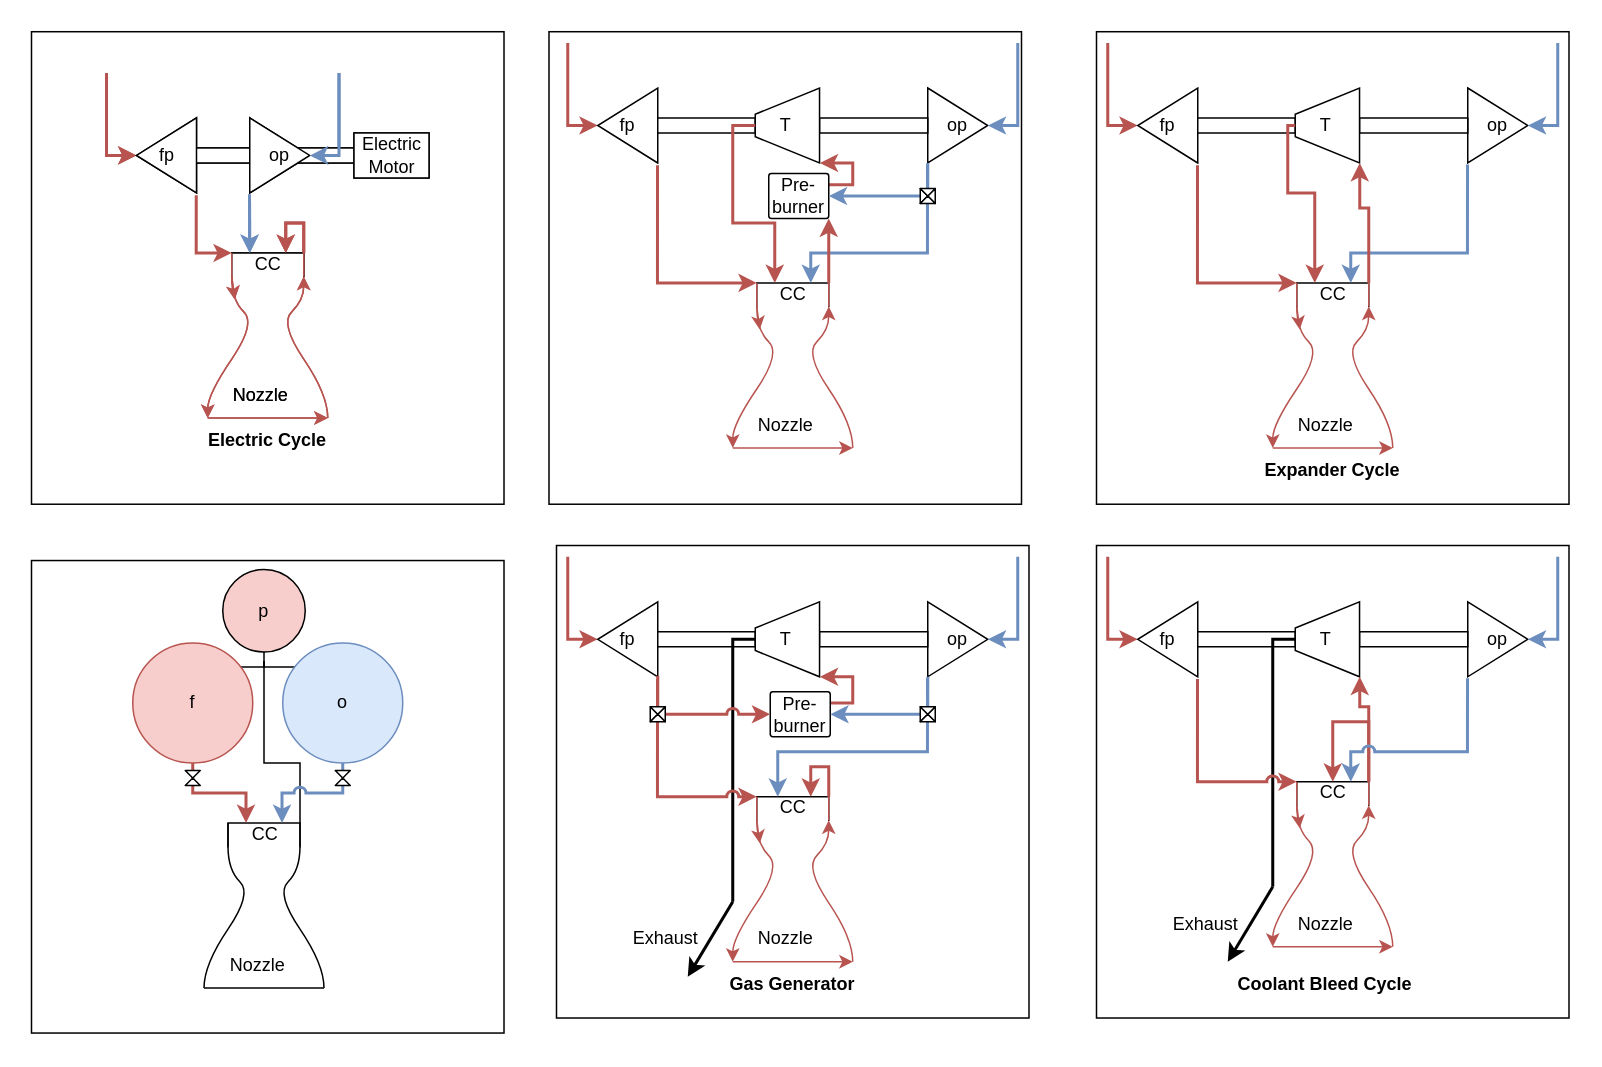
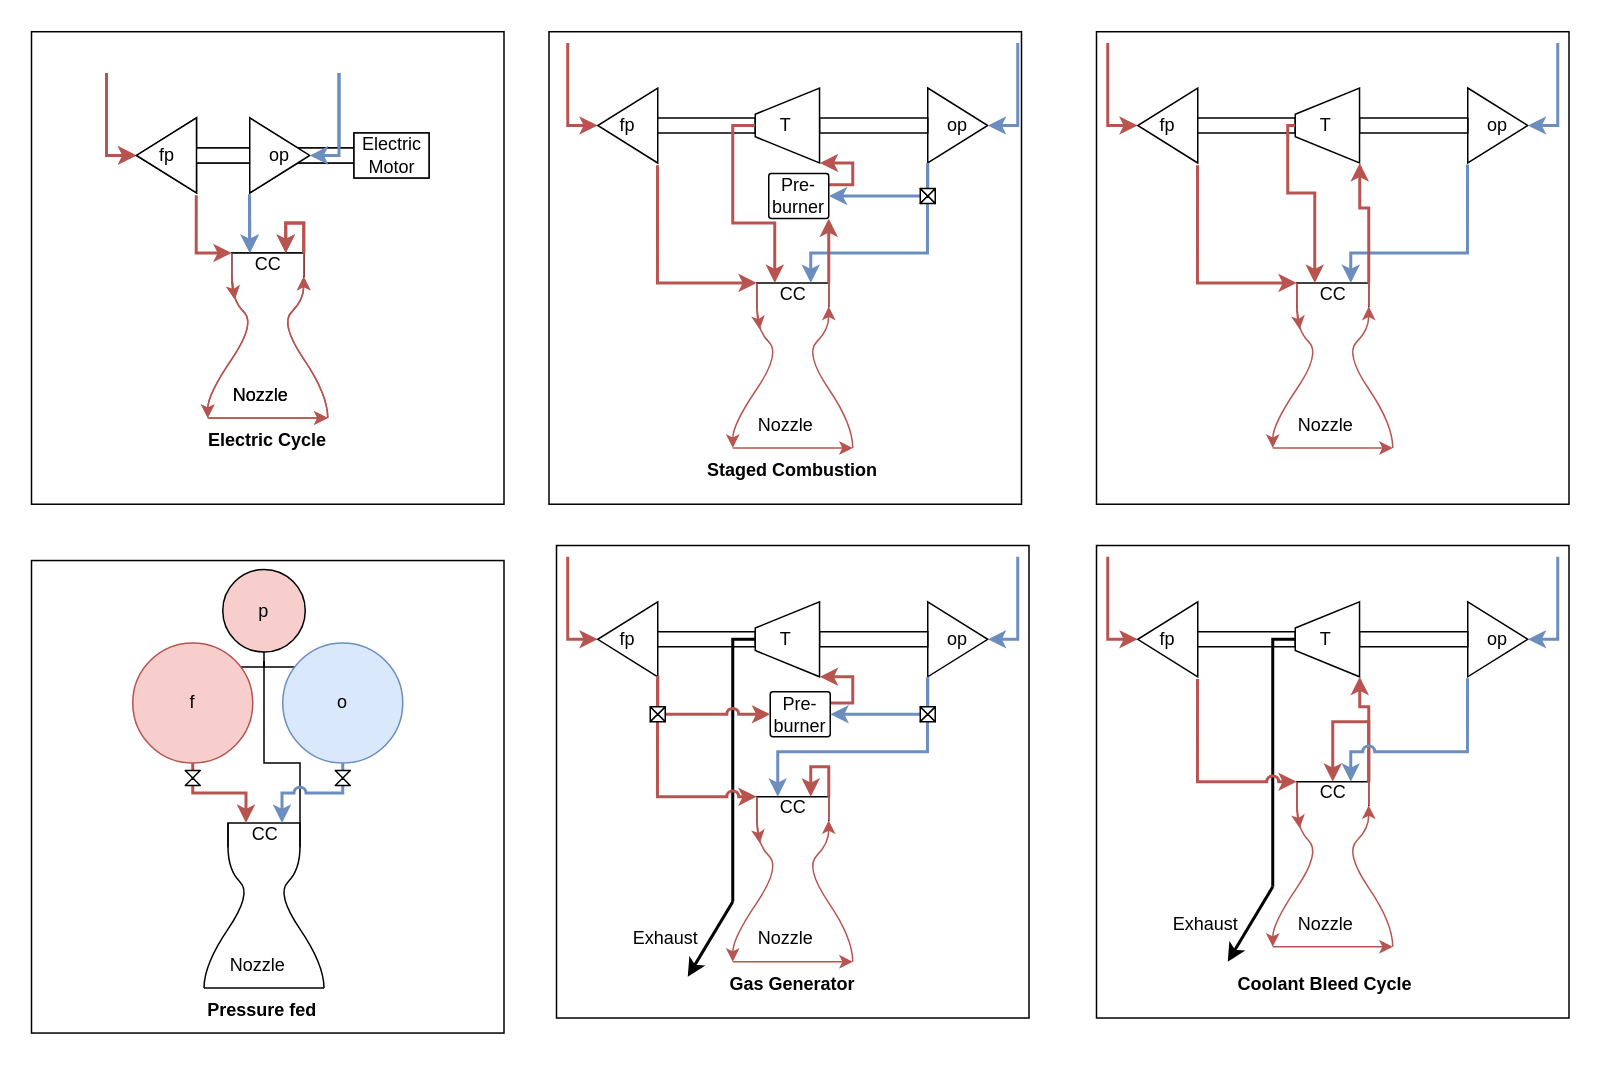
none -> (793, 470)
(1333, 470) -> none
none -> (263, 1010)
